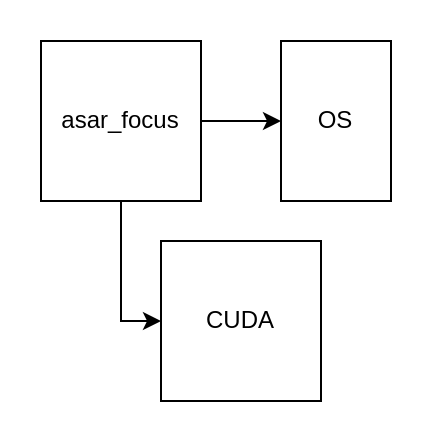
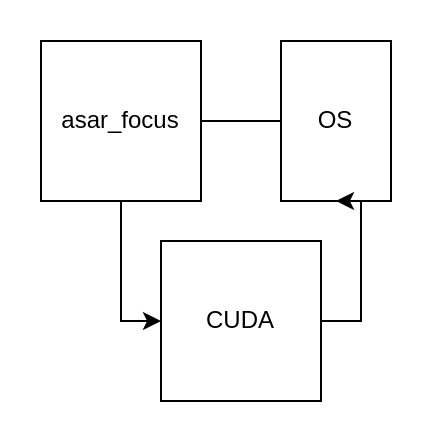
(266, 121) -> (271, 121)
none -> (361, 275)
